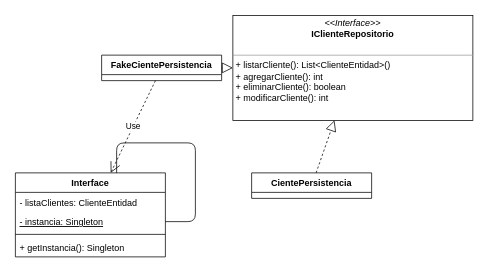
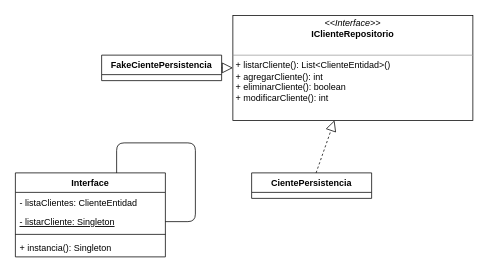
(137, 120) -> none
(67, 222) -> (74, 222)
(81, 248) -> (72, 248)
